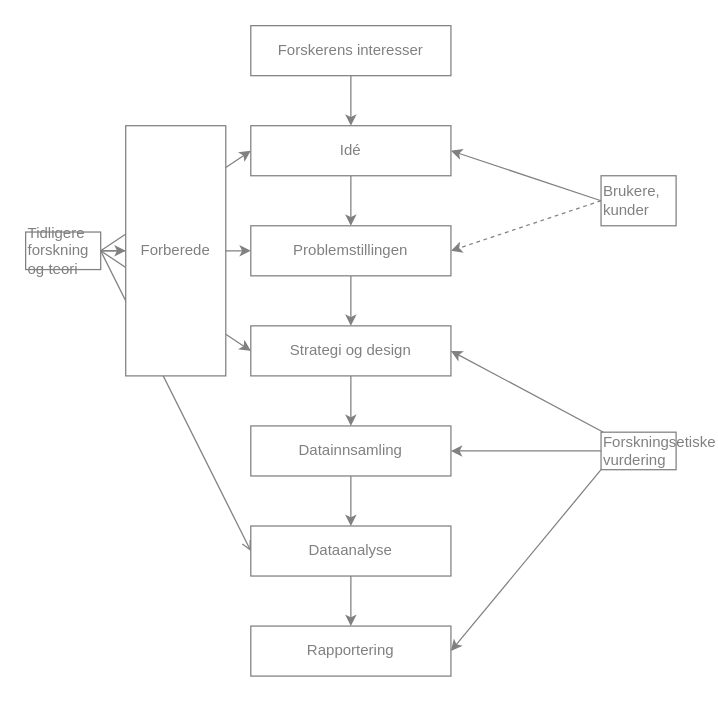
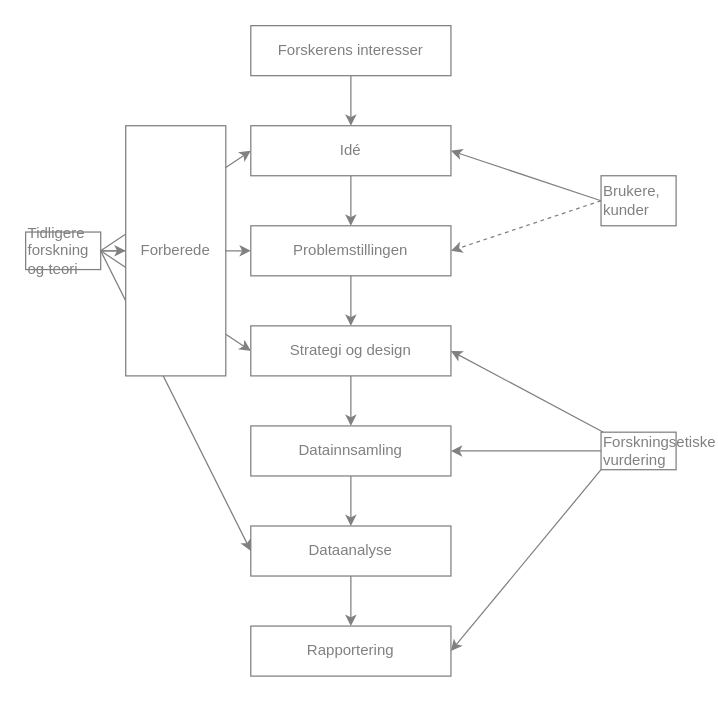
(248, 545) -> (246, 542)
